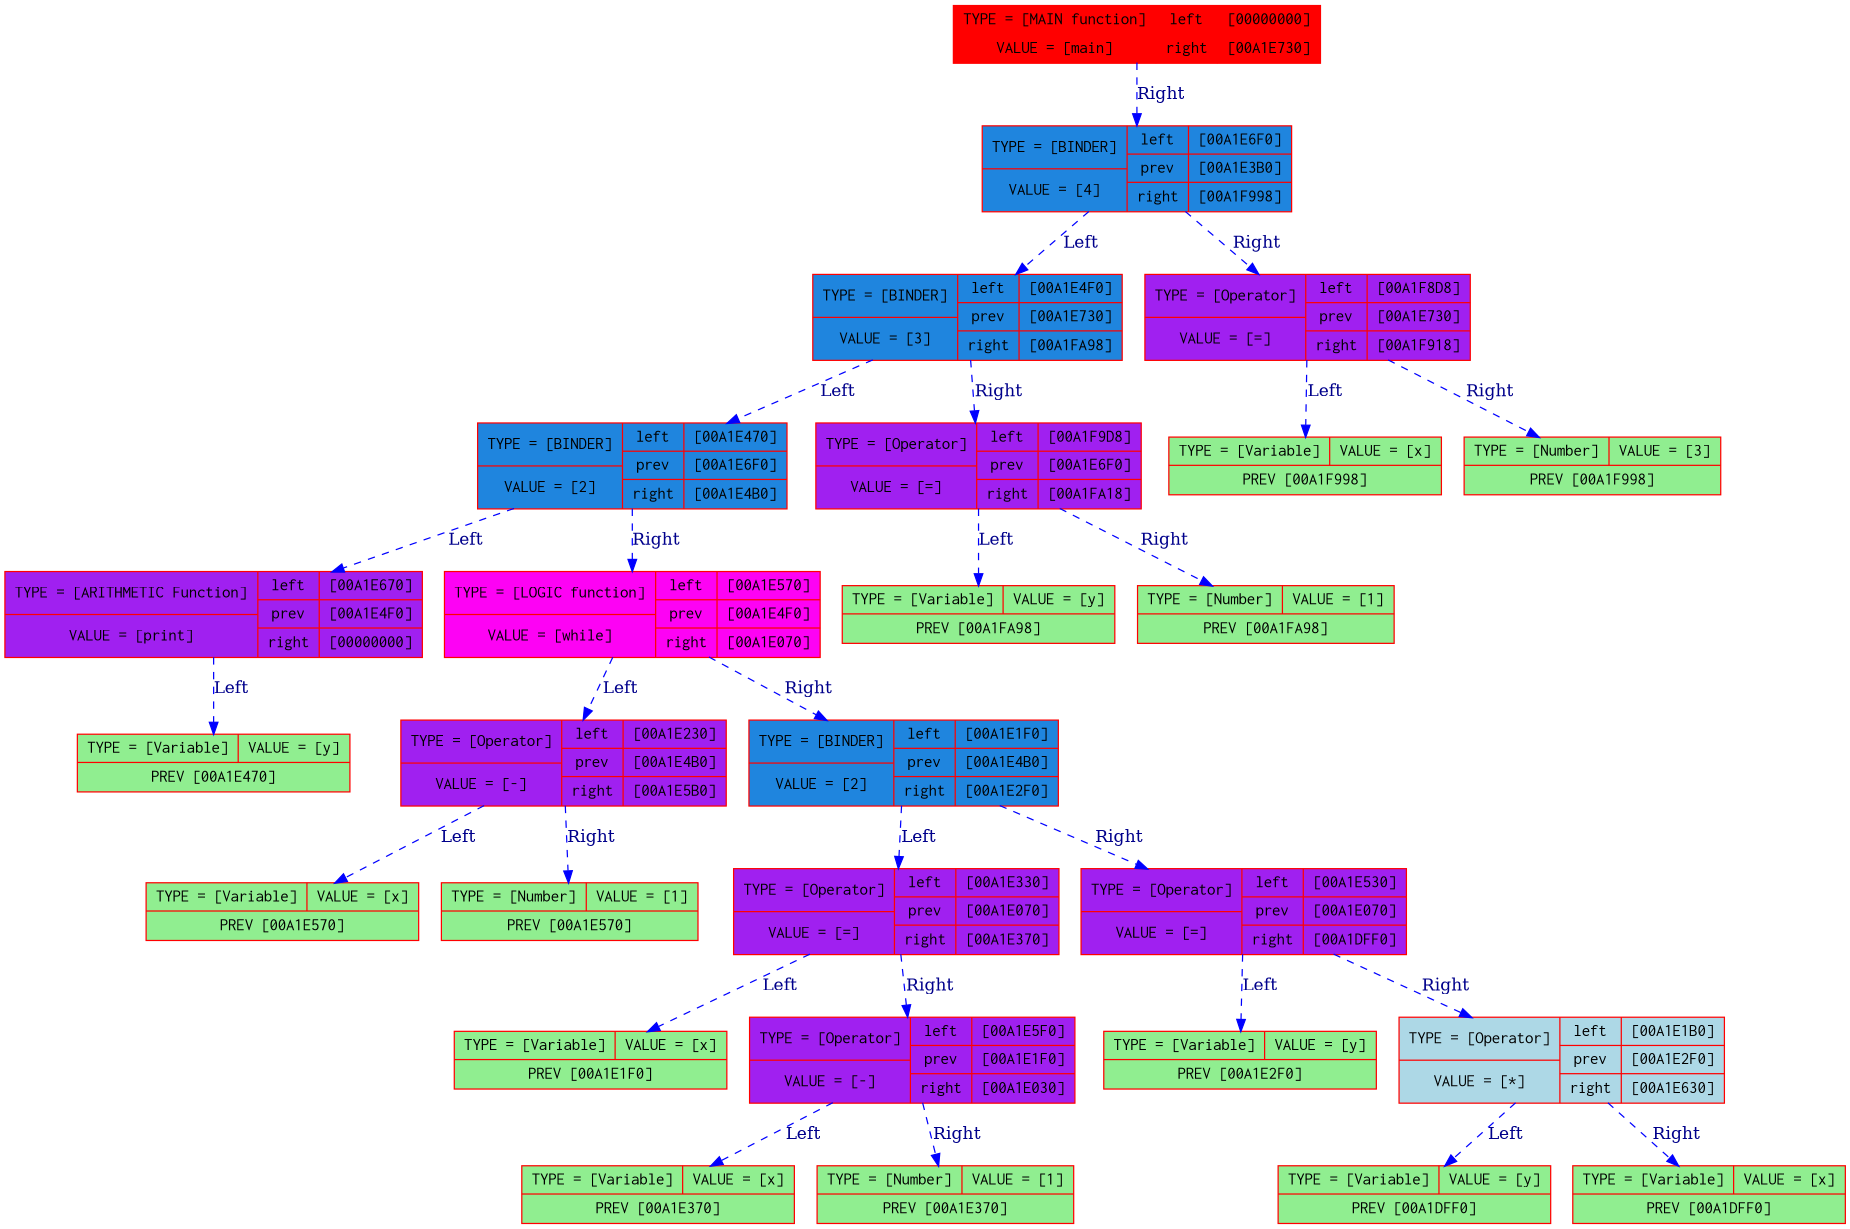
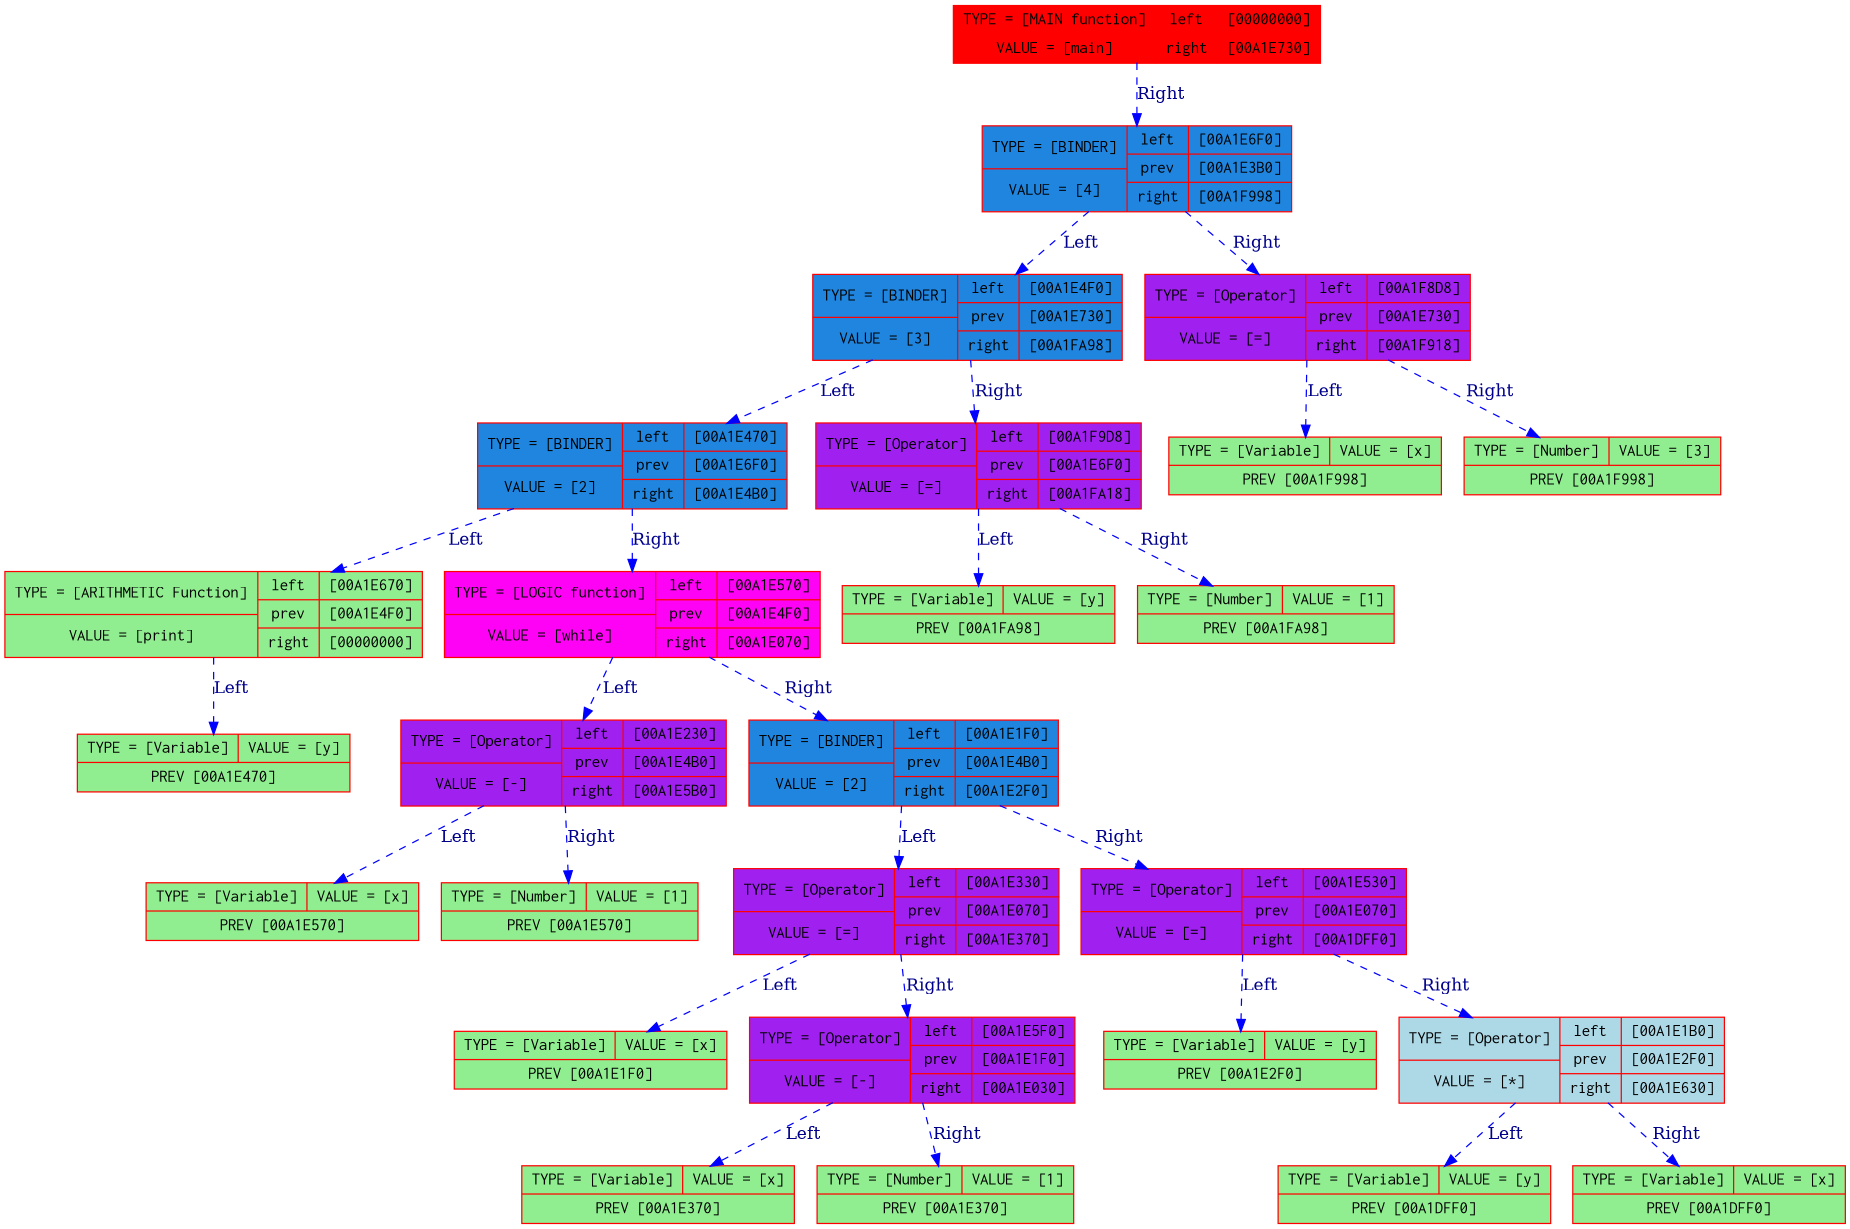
(214, 615) -> (214, 615)
